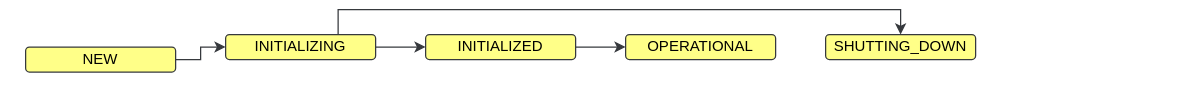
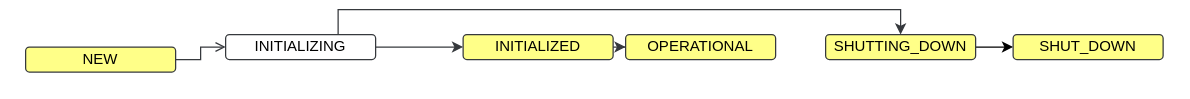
(216, 47) -> (217, 47)
(301, 47) -> (301, 47)
(501, 47) -> (538, 47)
none -> (999, 47)
none -> (1088, 47)
